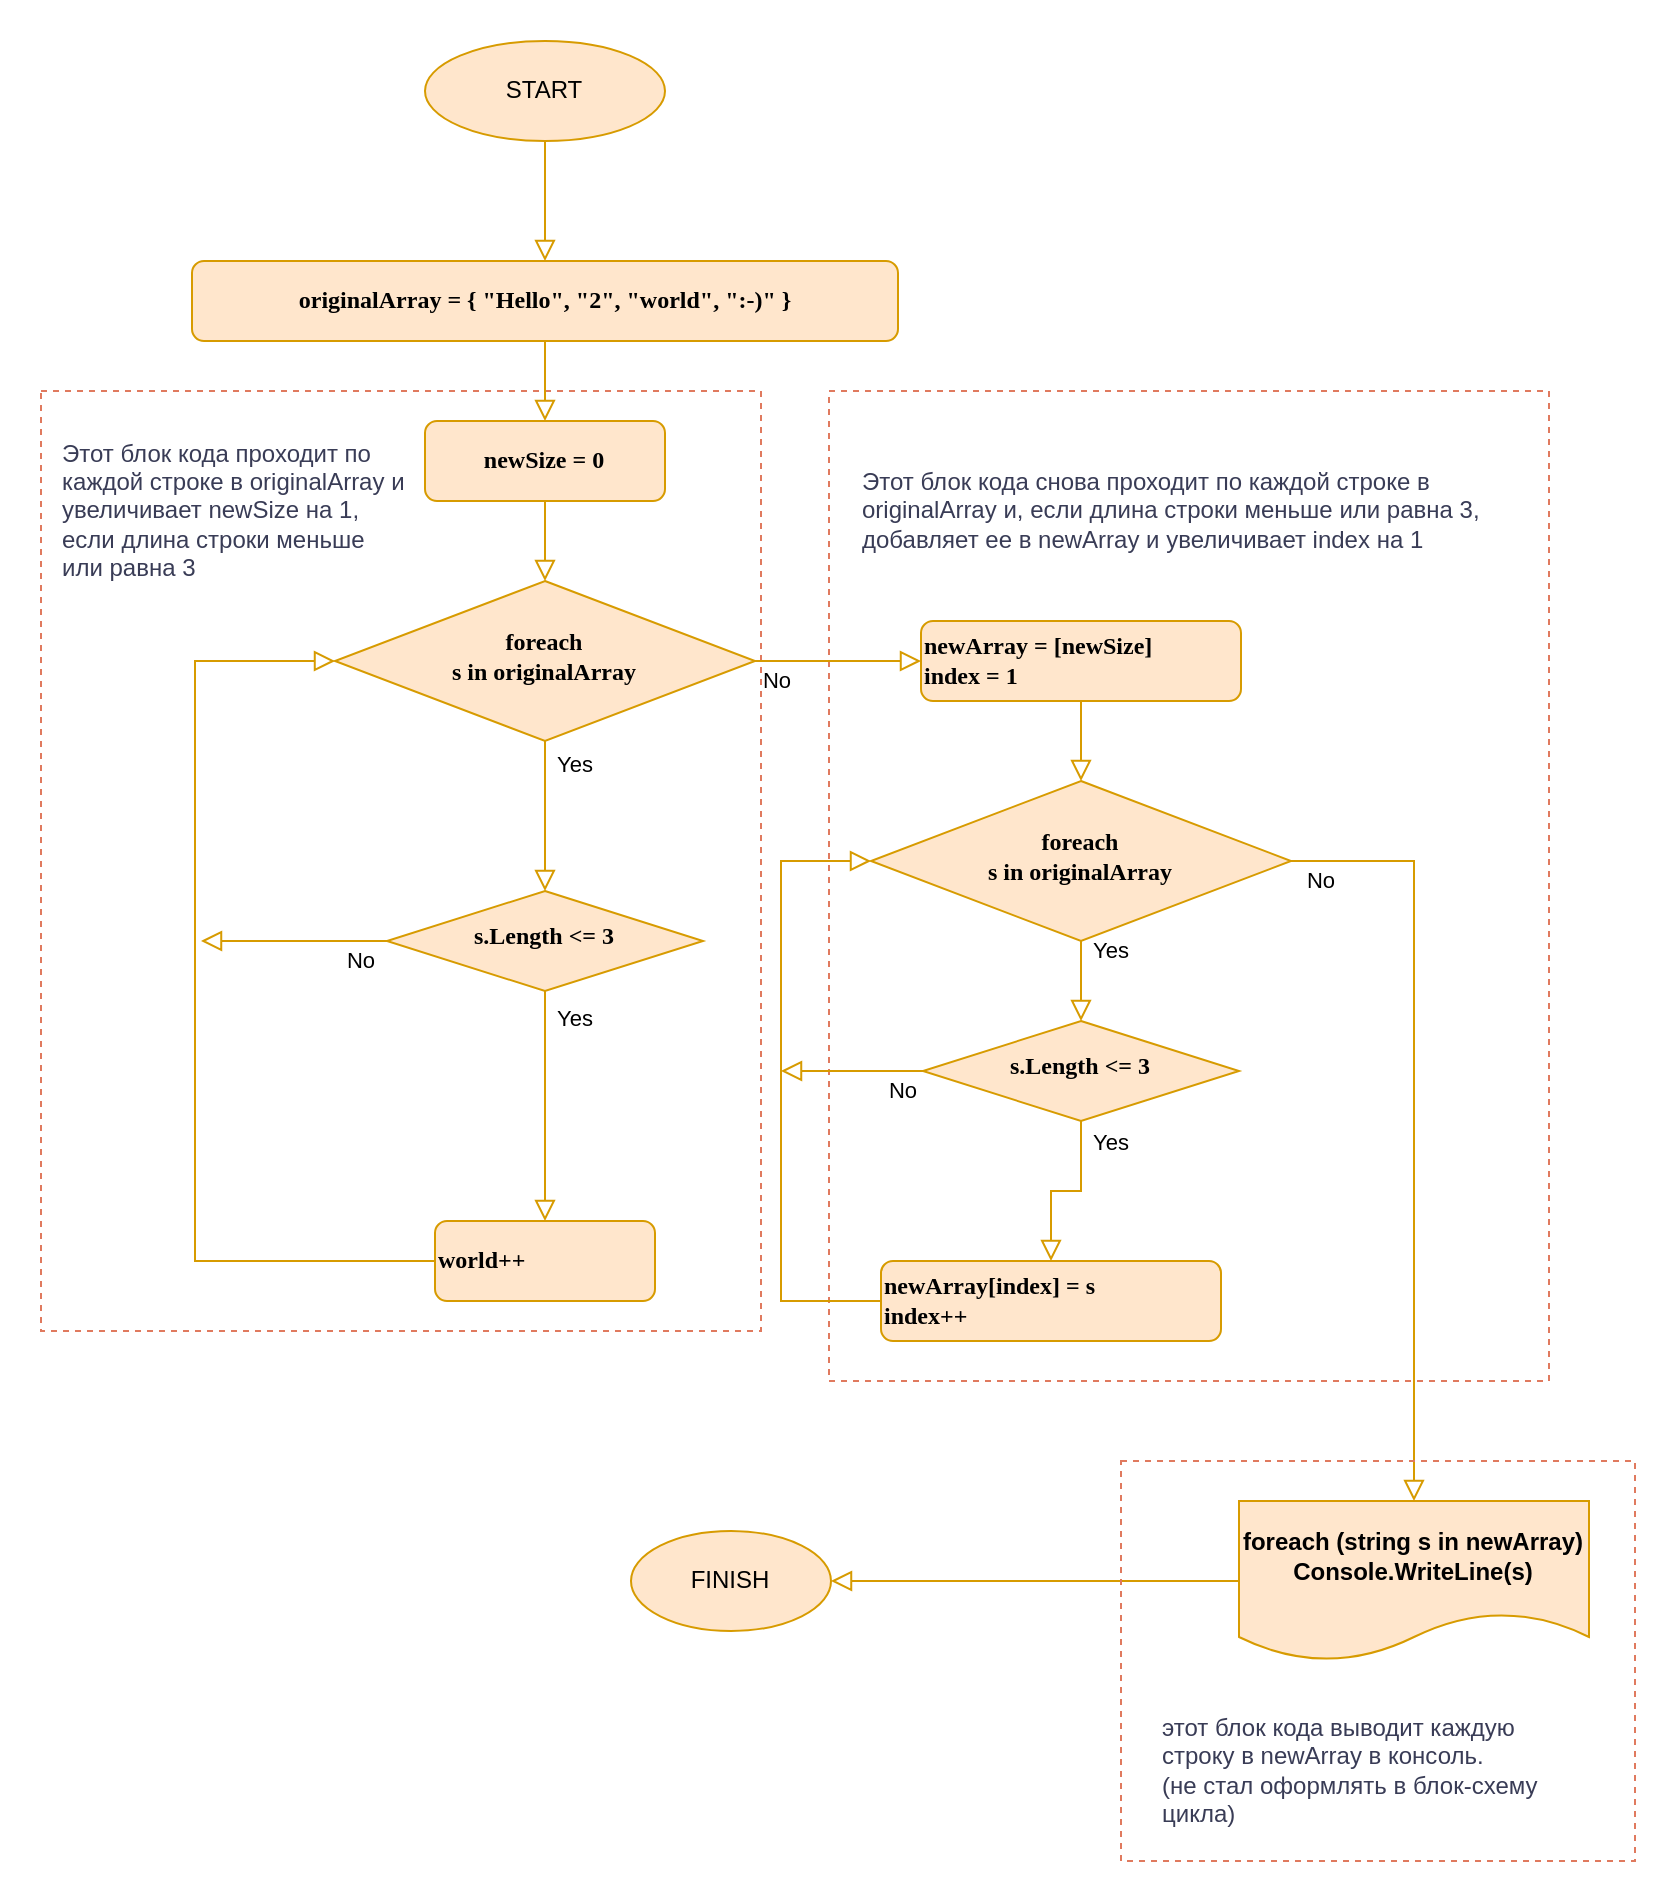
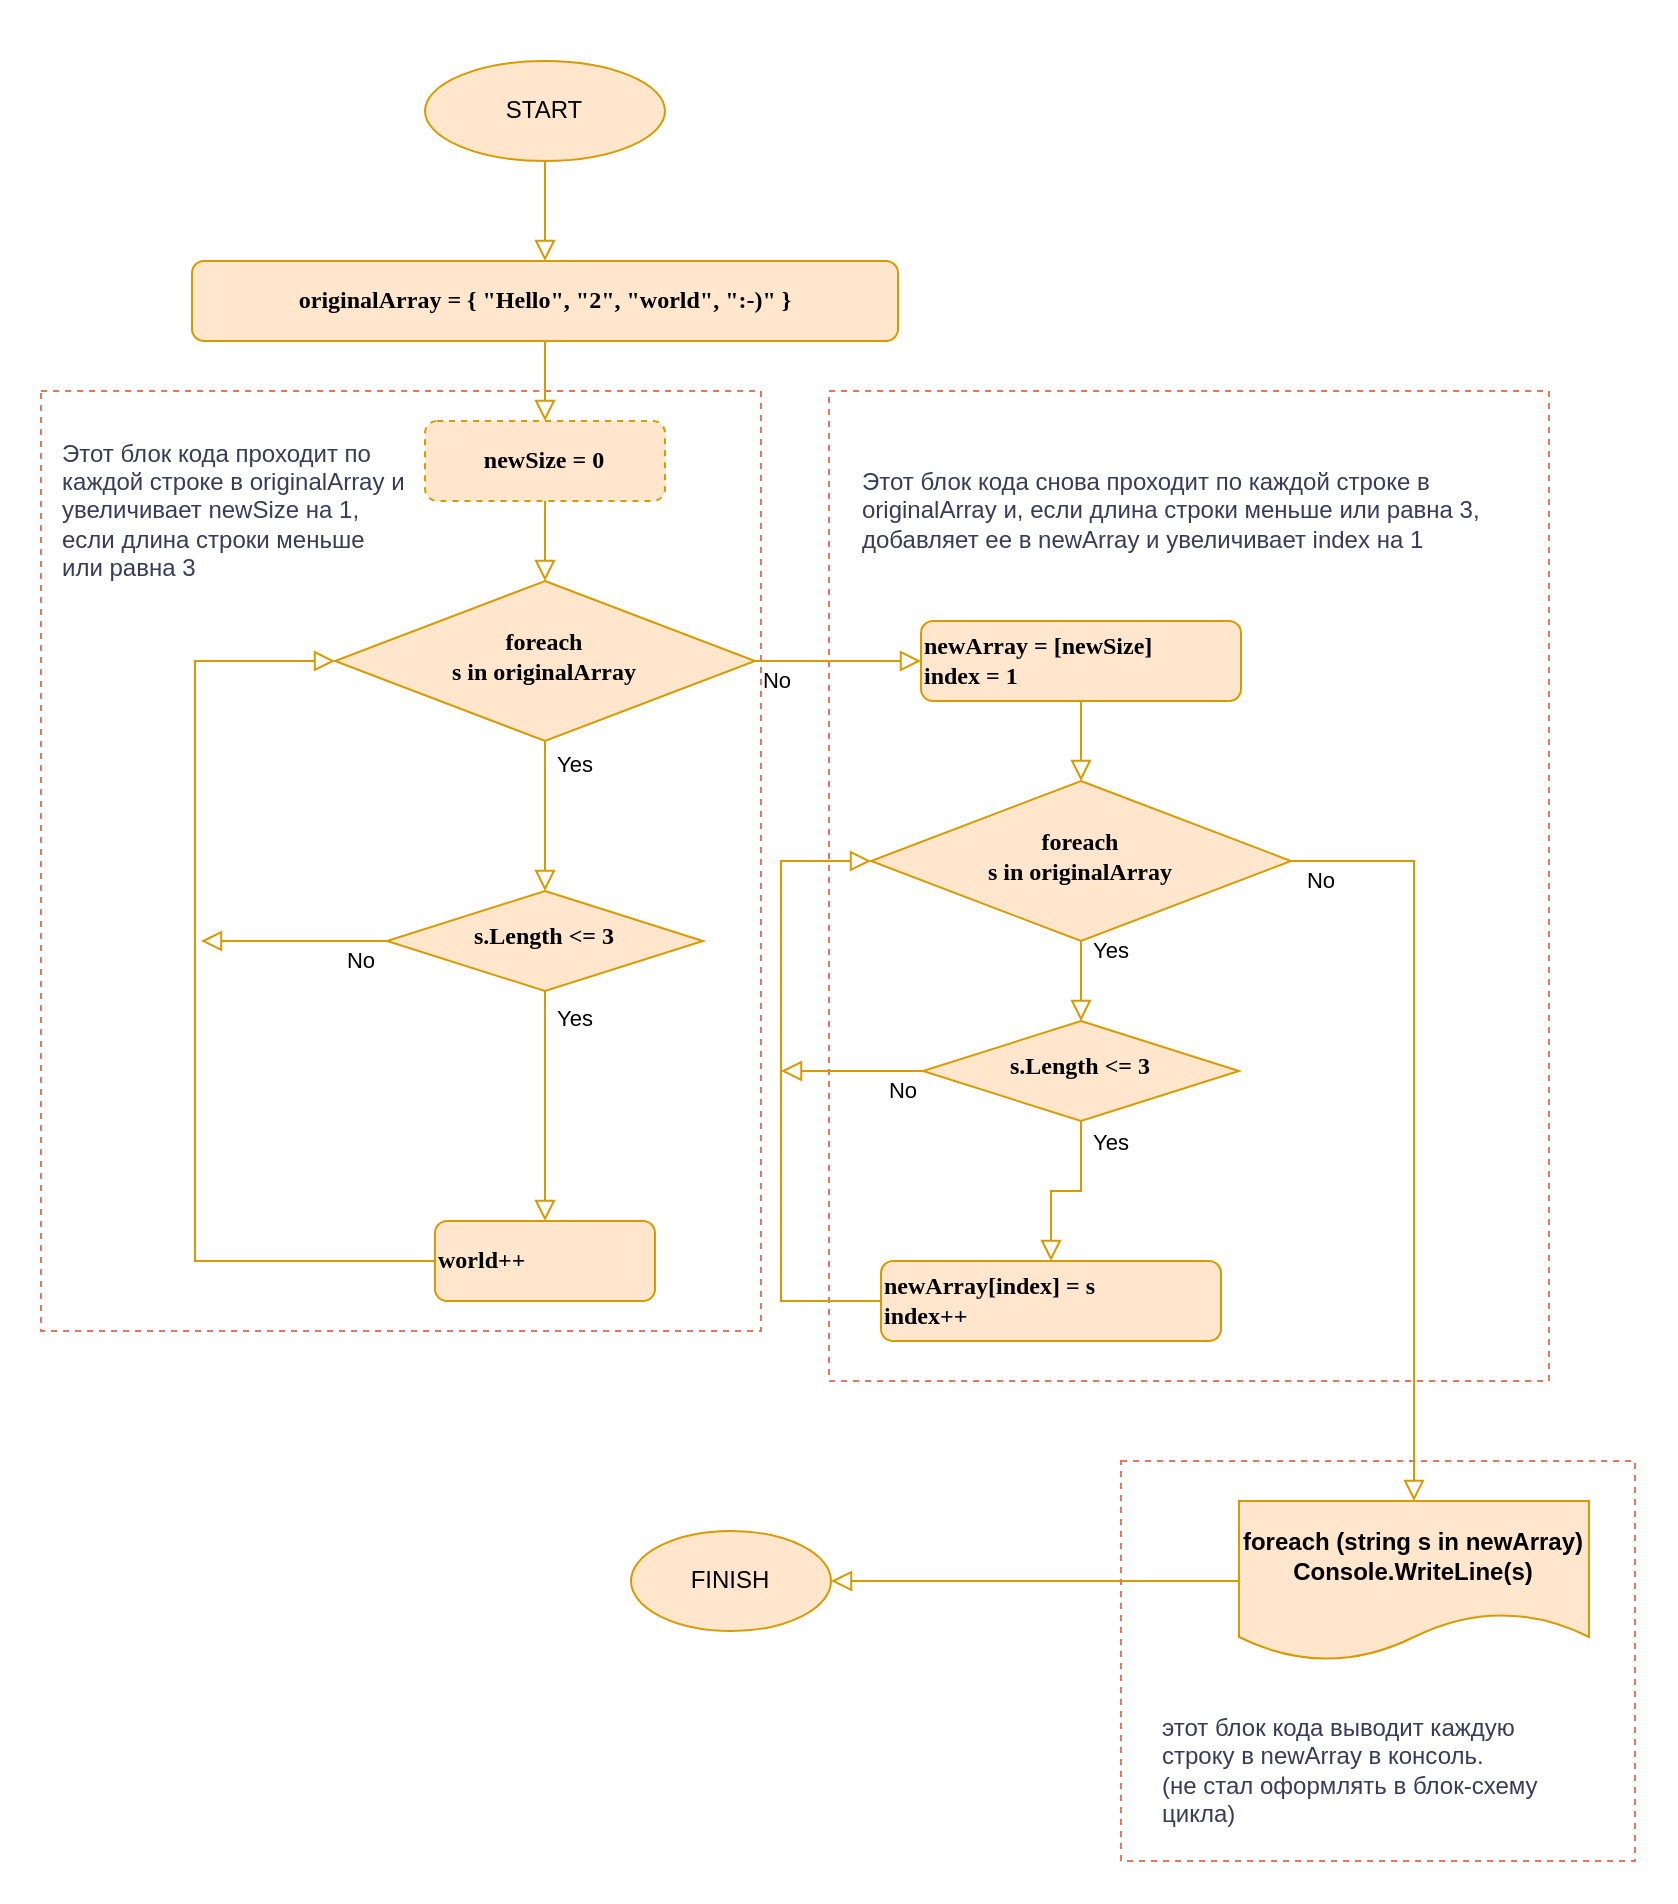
(545, 91) -> (545, 111)
(545, 461) -> (545, 461)
